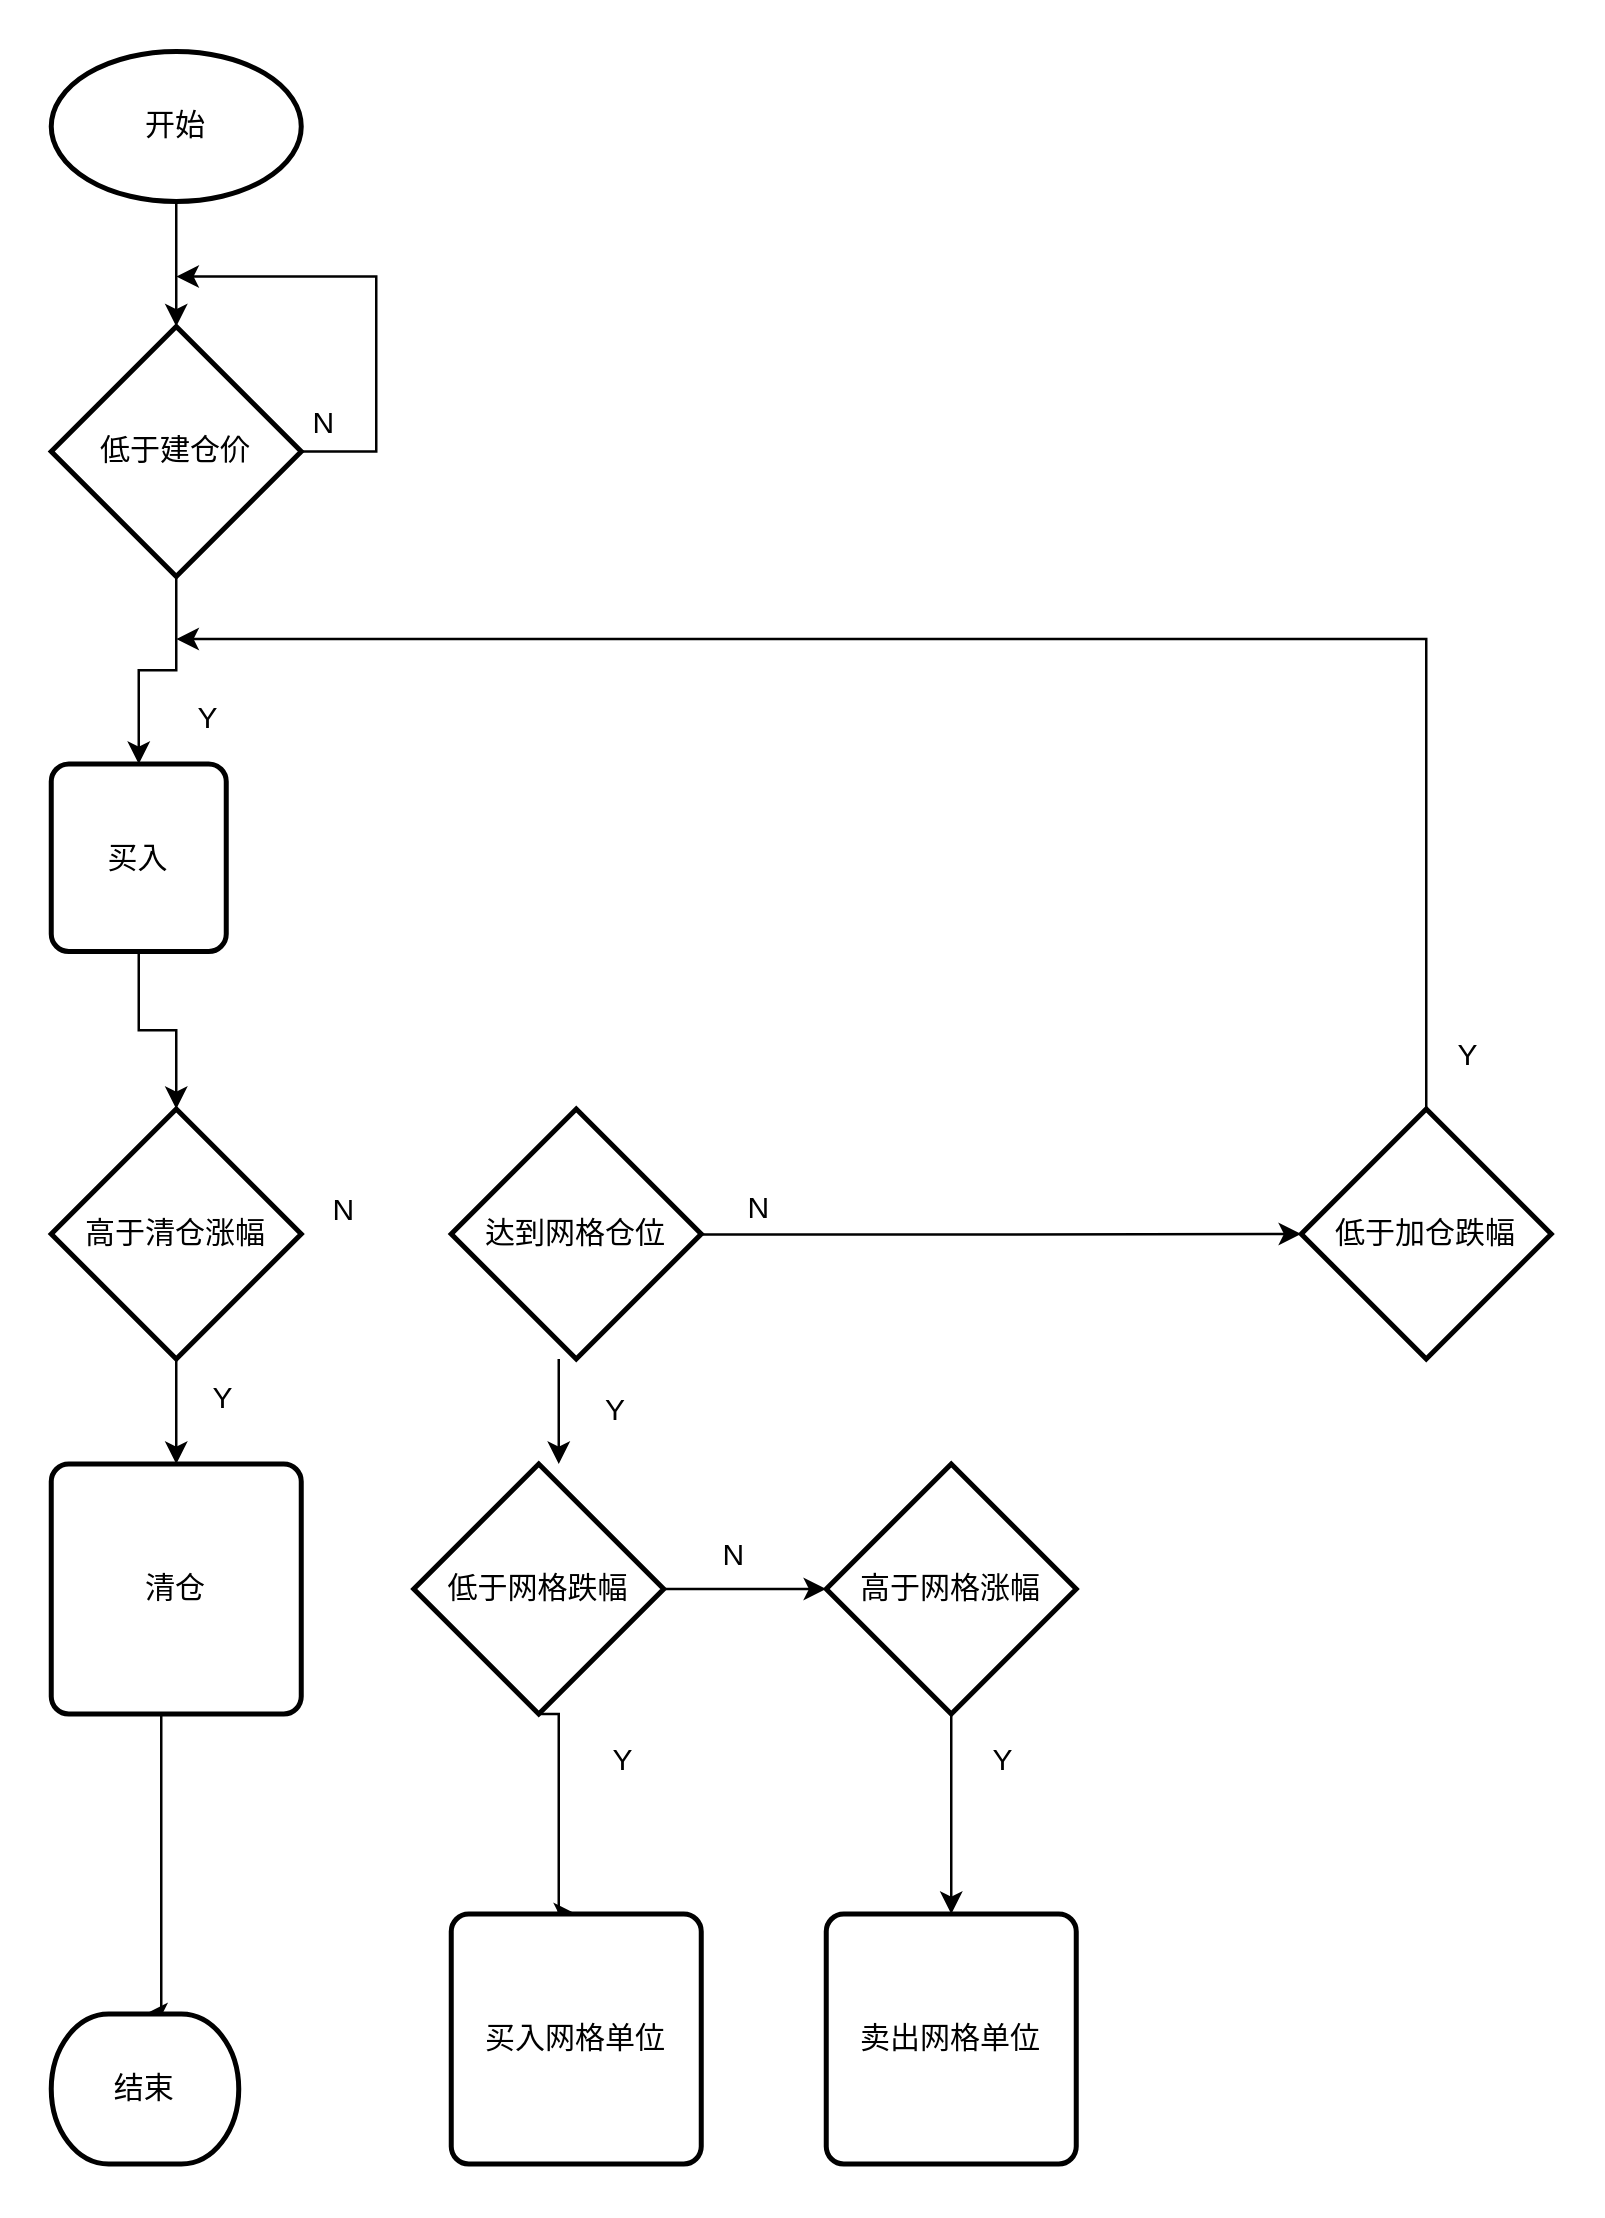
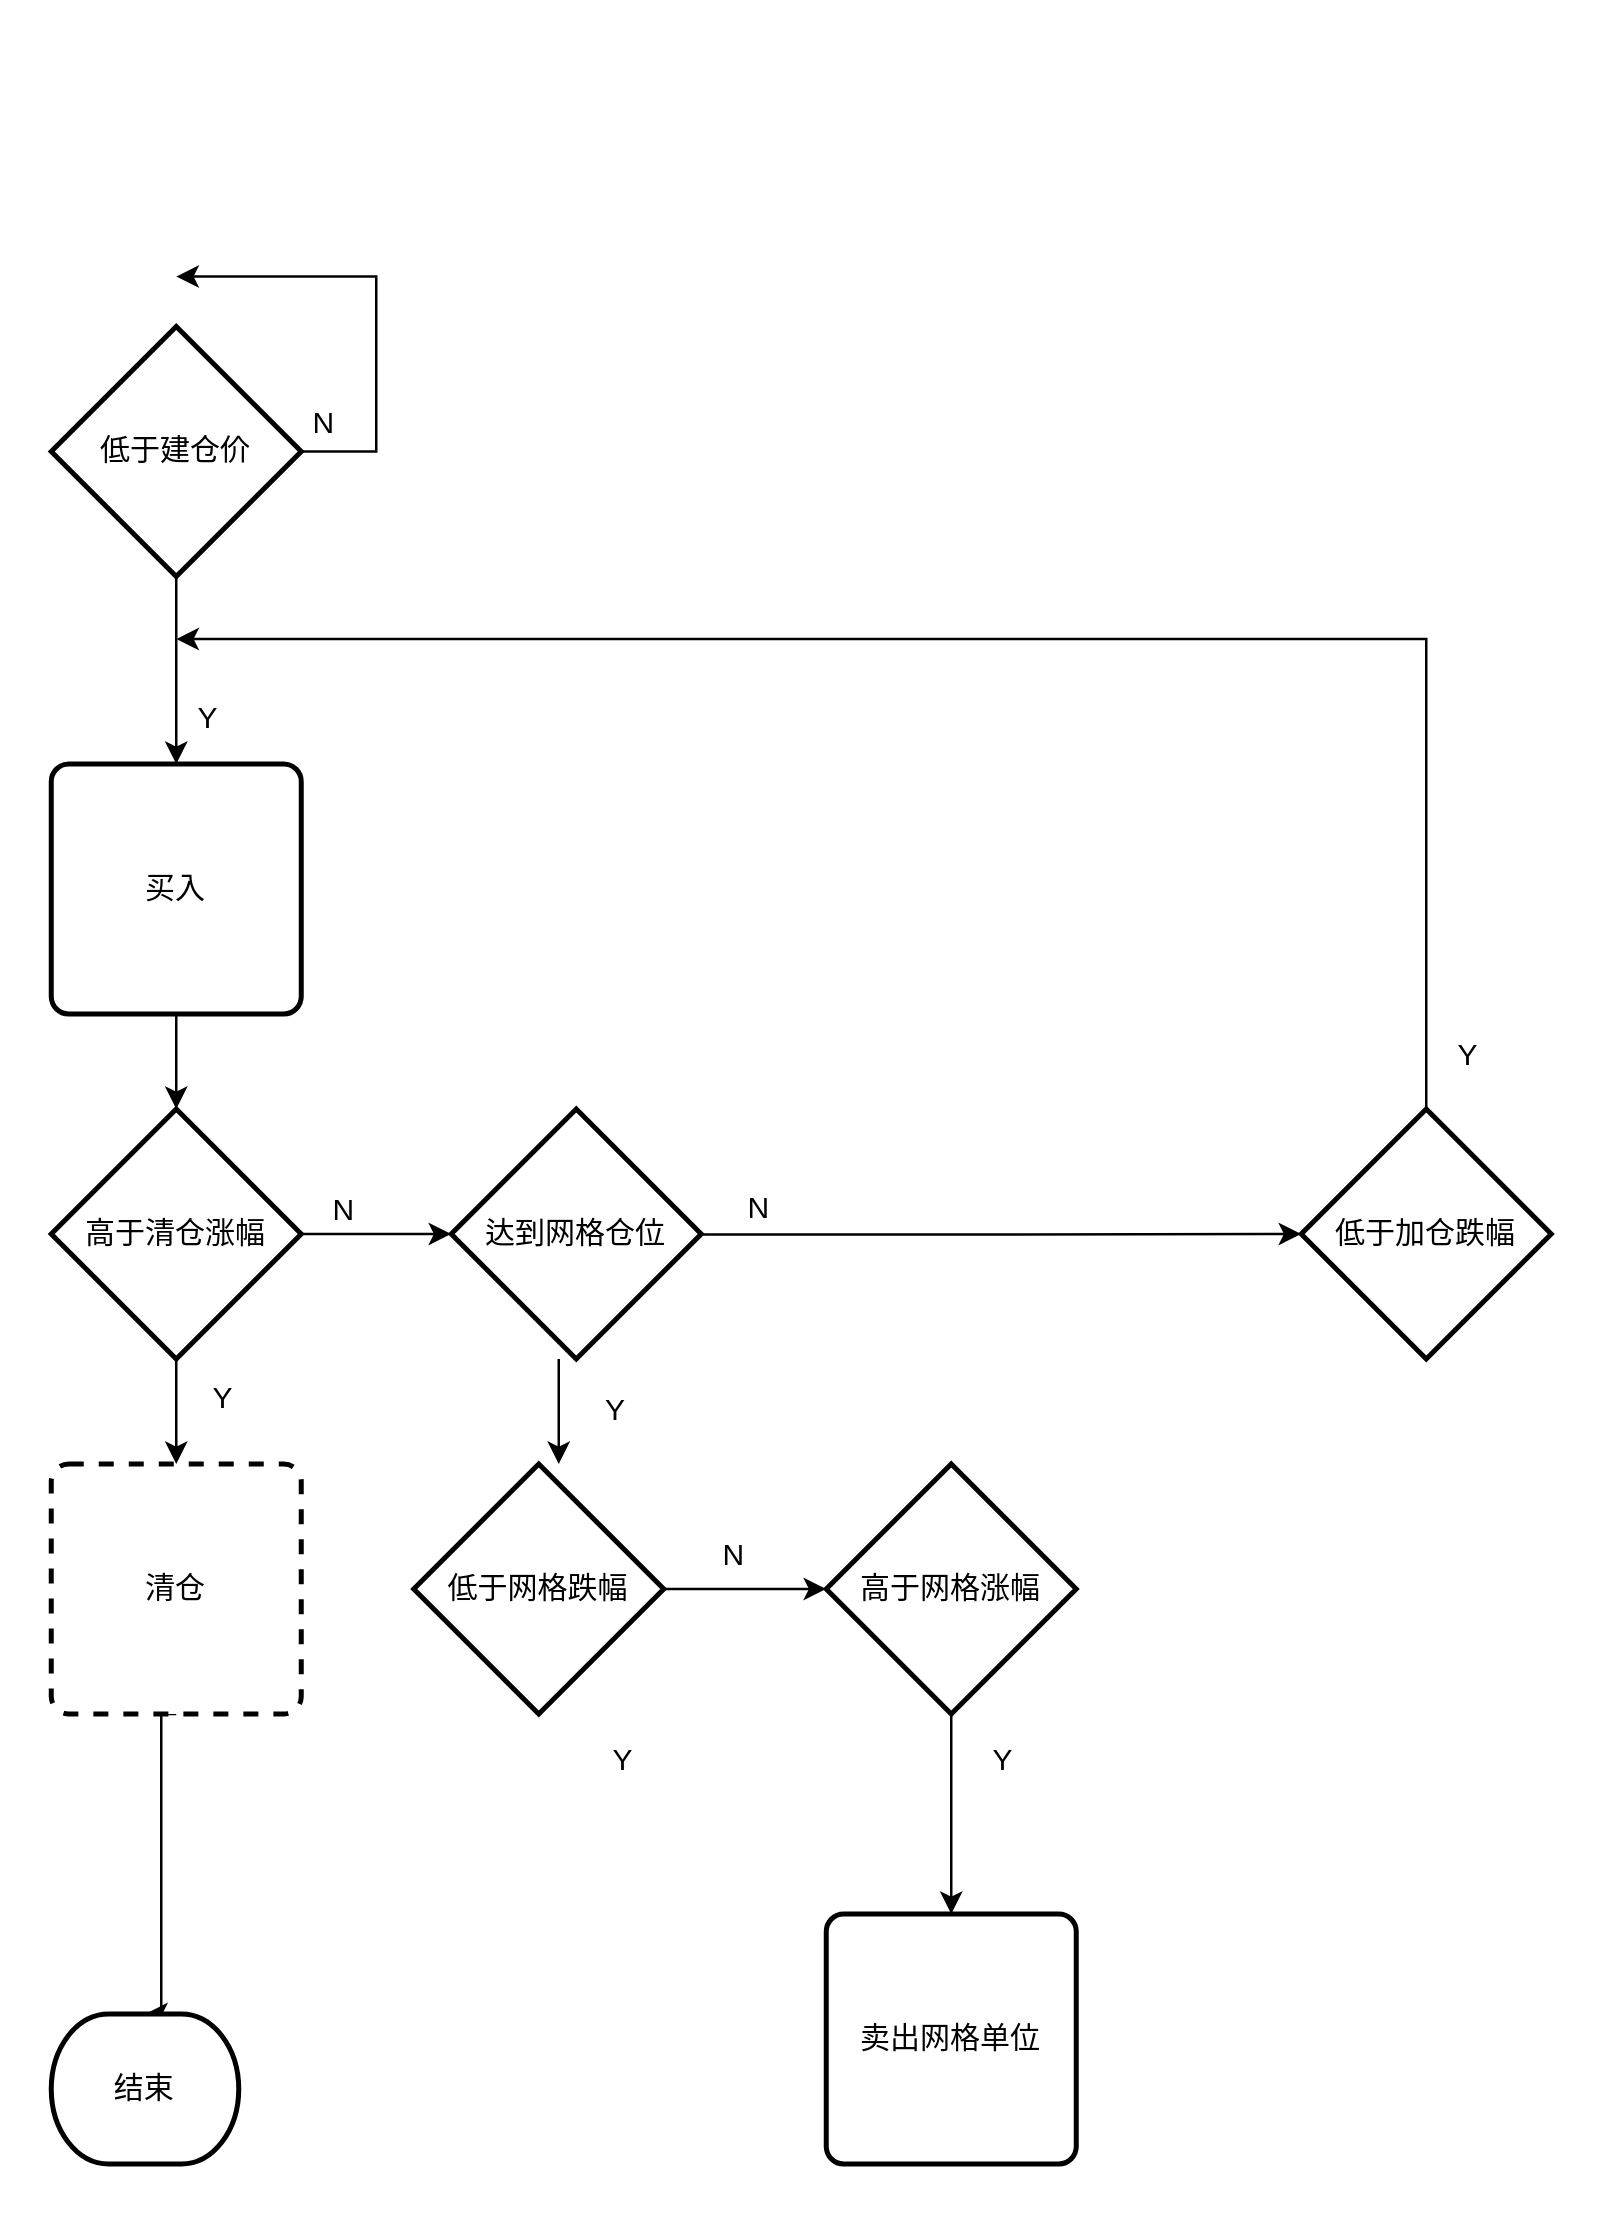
(176, 126) -> none
(176, 255) -> none
(139, 858) -> (176, 889)
none -> (368, 1234)
(176, 1589) -> (176, 1589)
(559, 1805) -> none
(576, 2039) -> none
